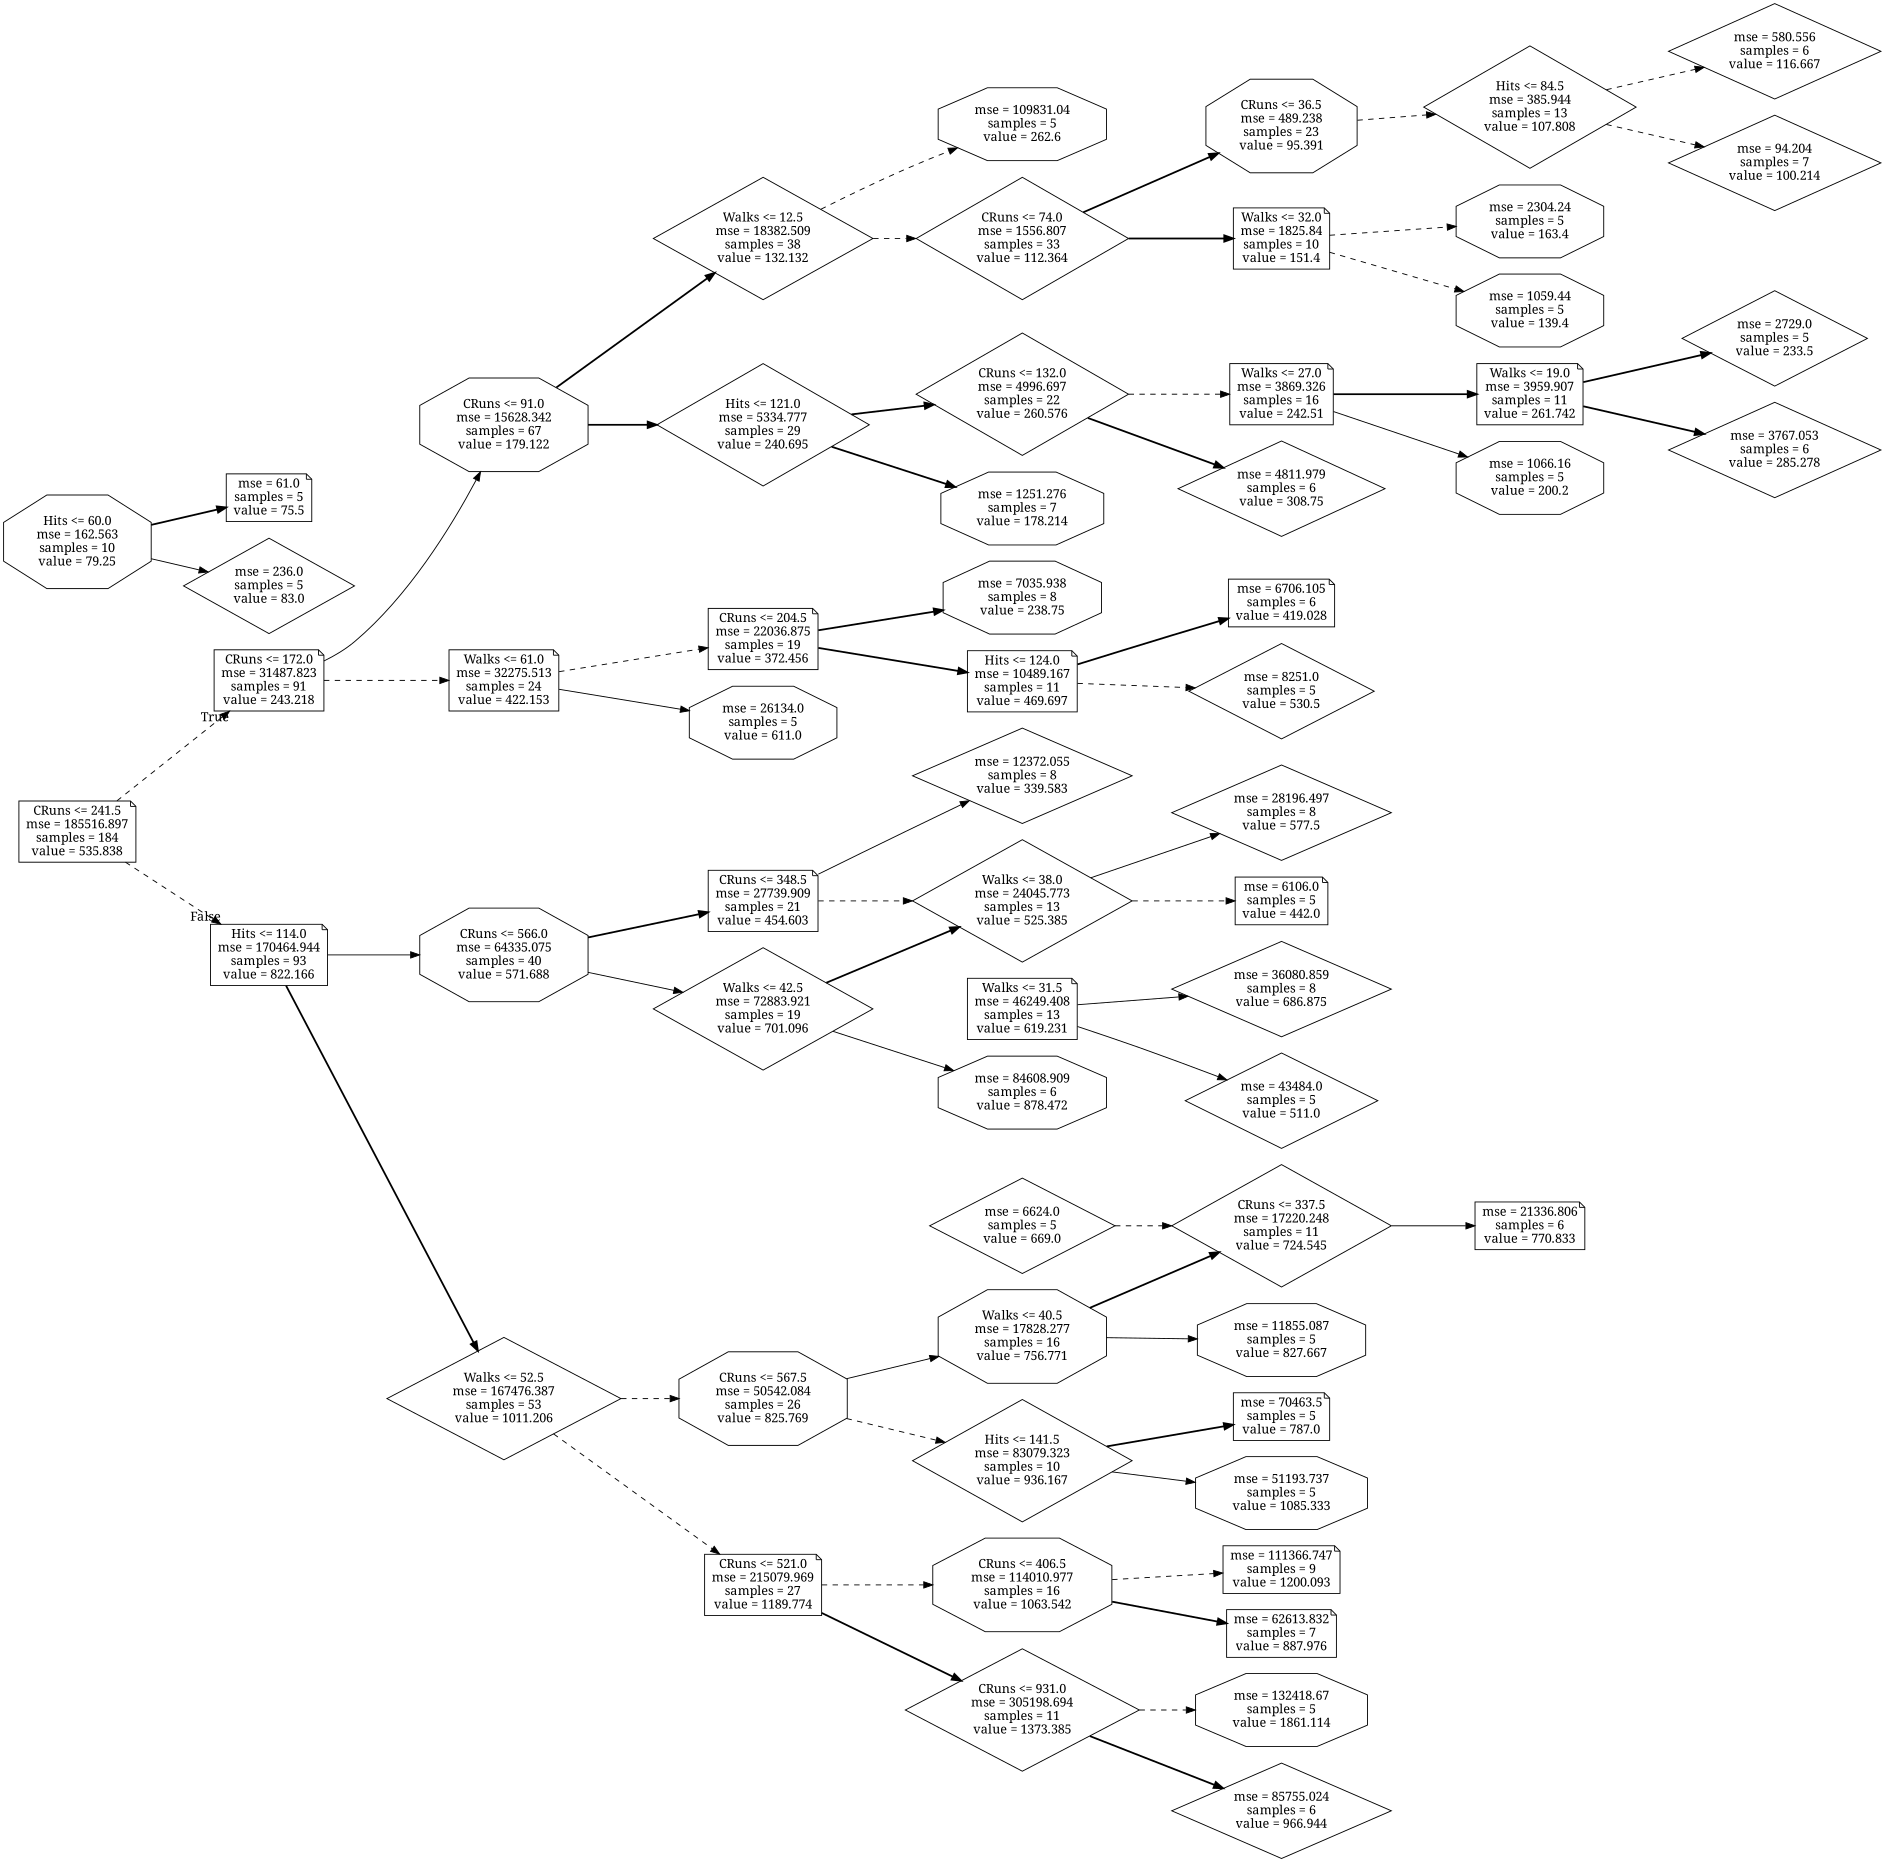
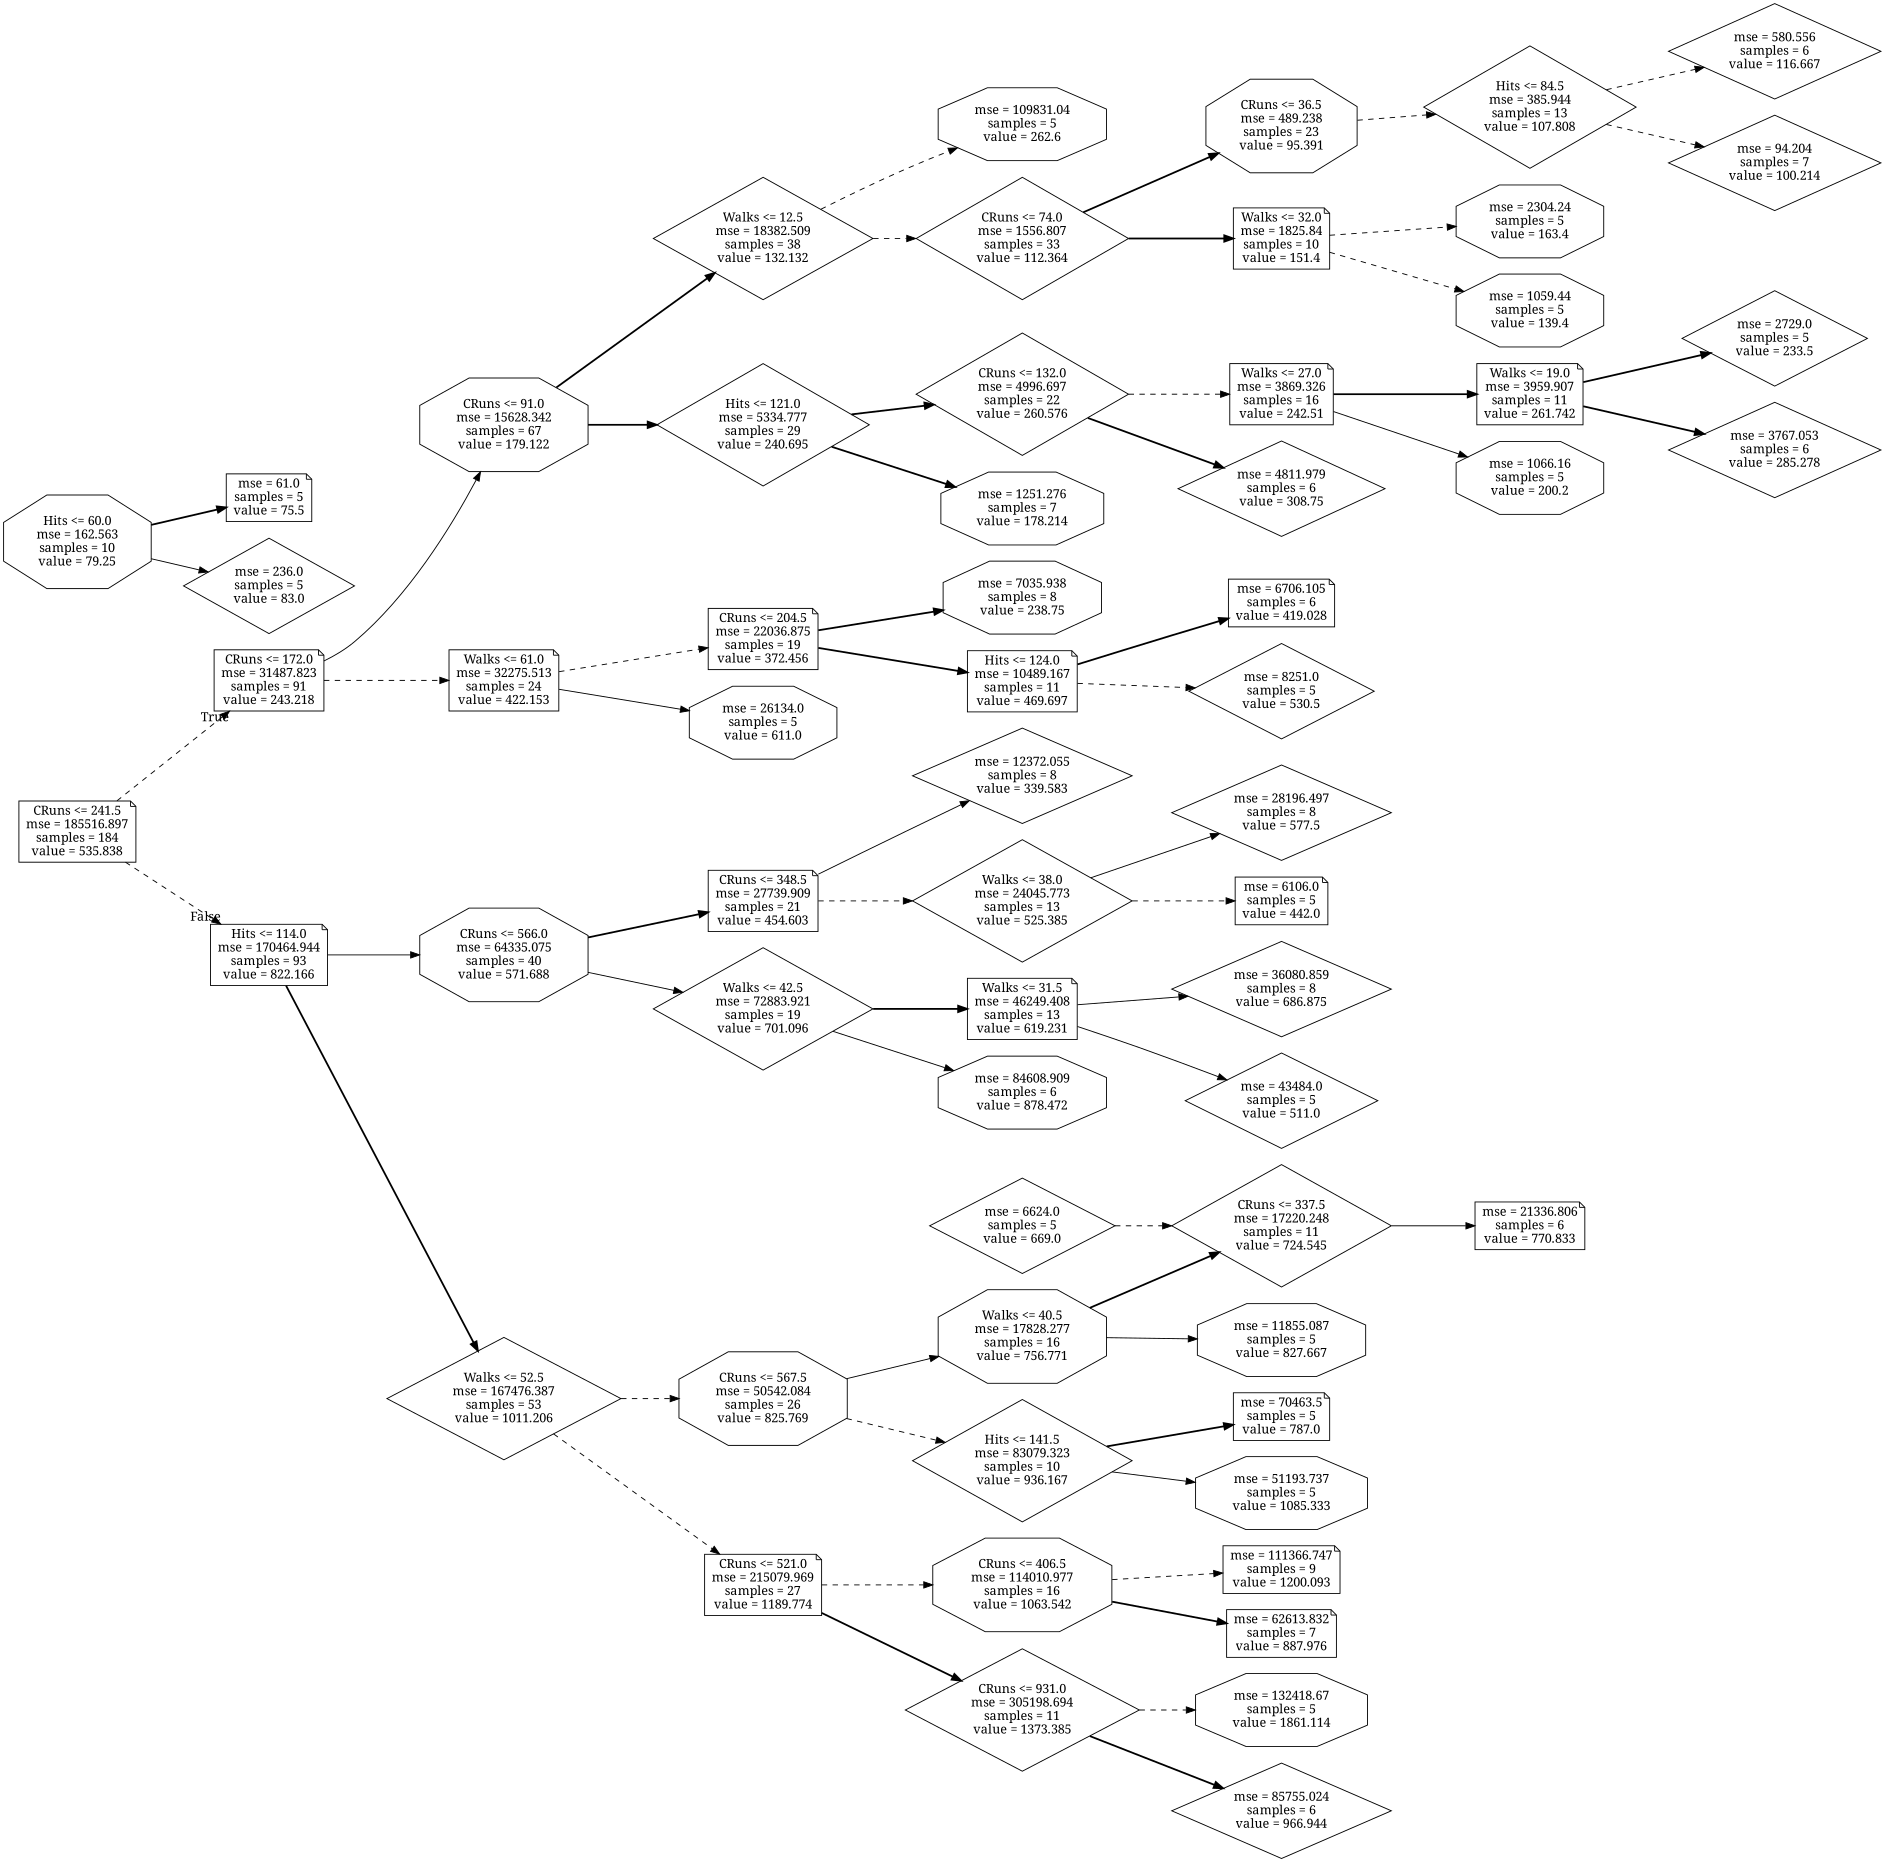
(889, 957) -> (916, 1009)
